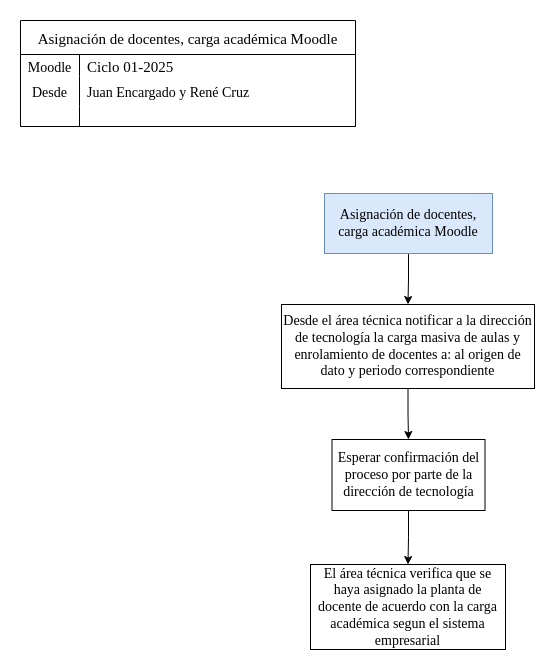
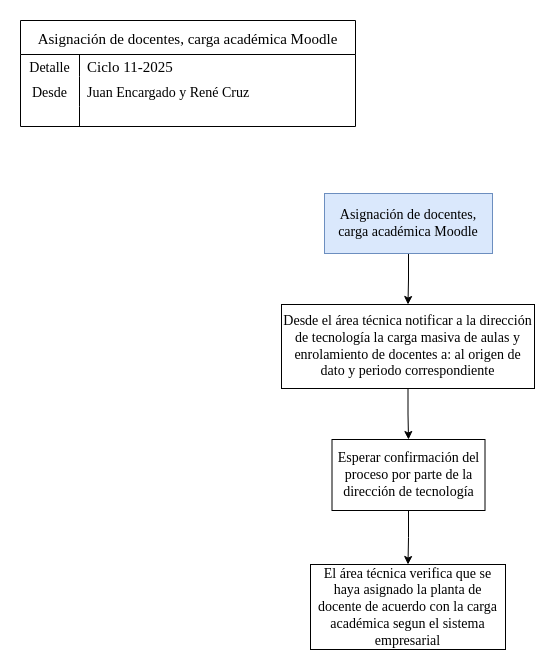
(50, 66) -> (50, 66)
(140, 66) -> (140, 66)
